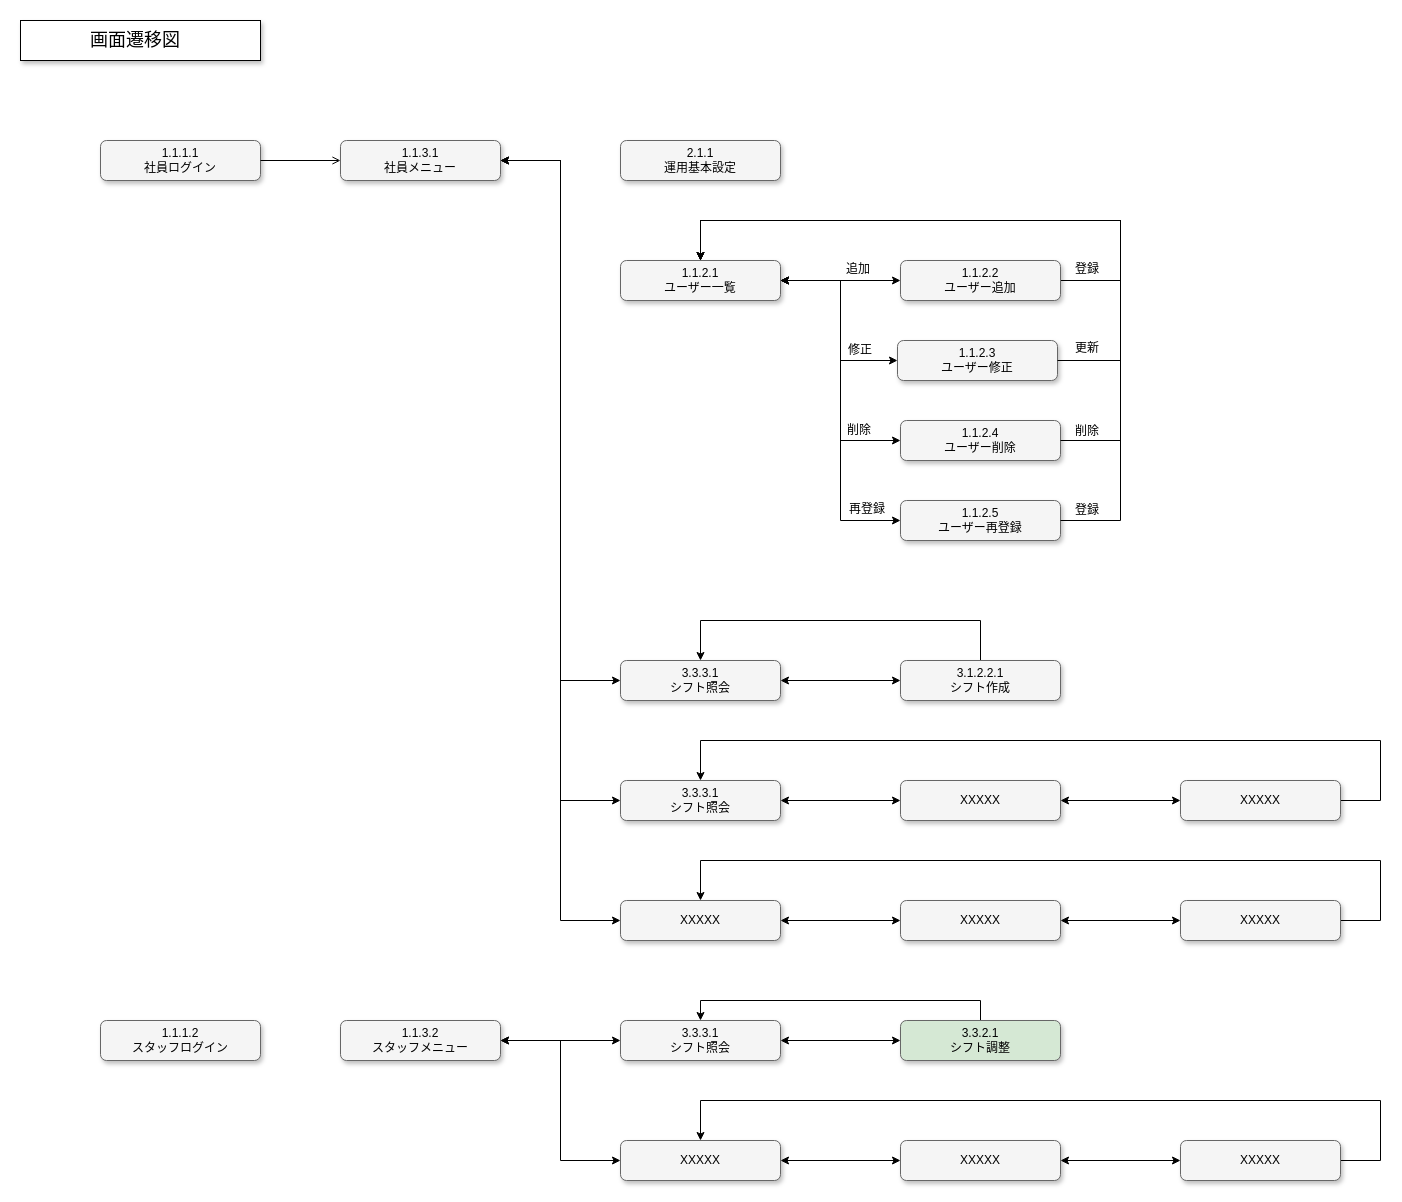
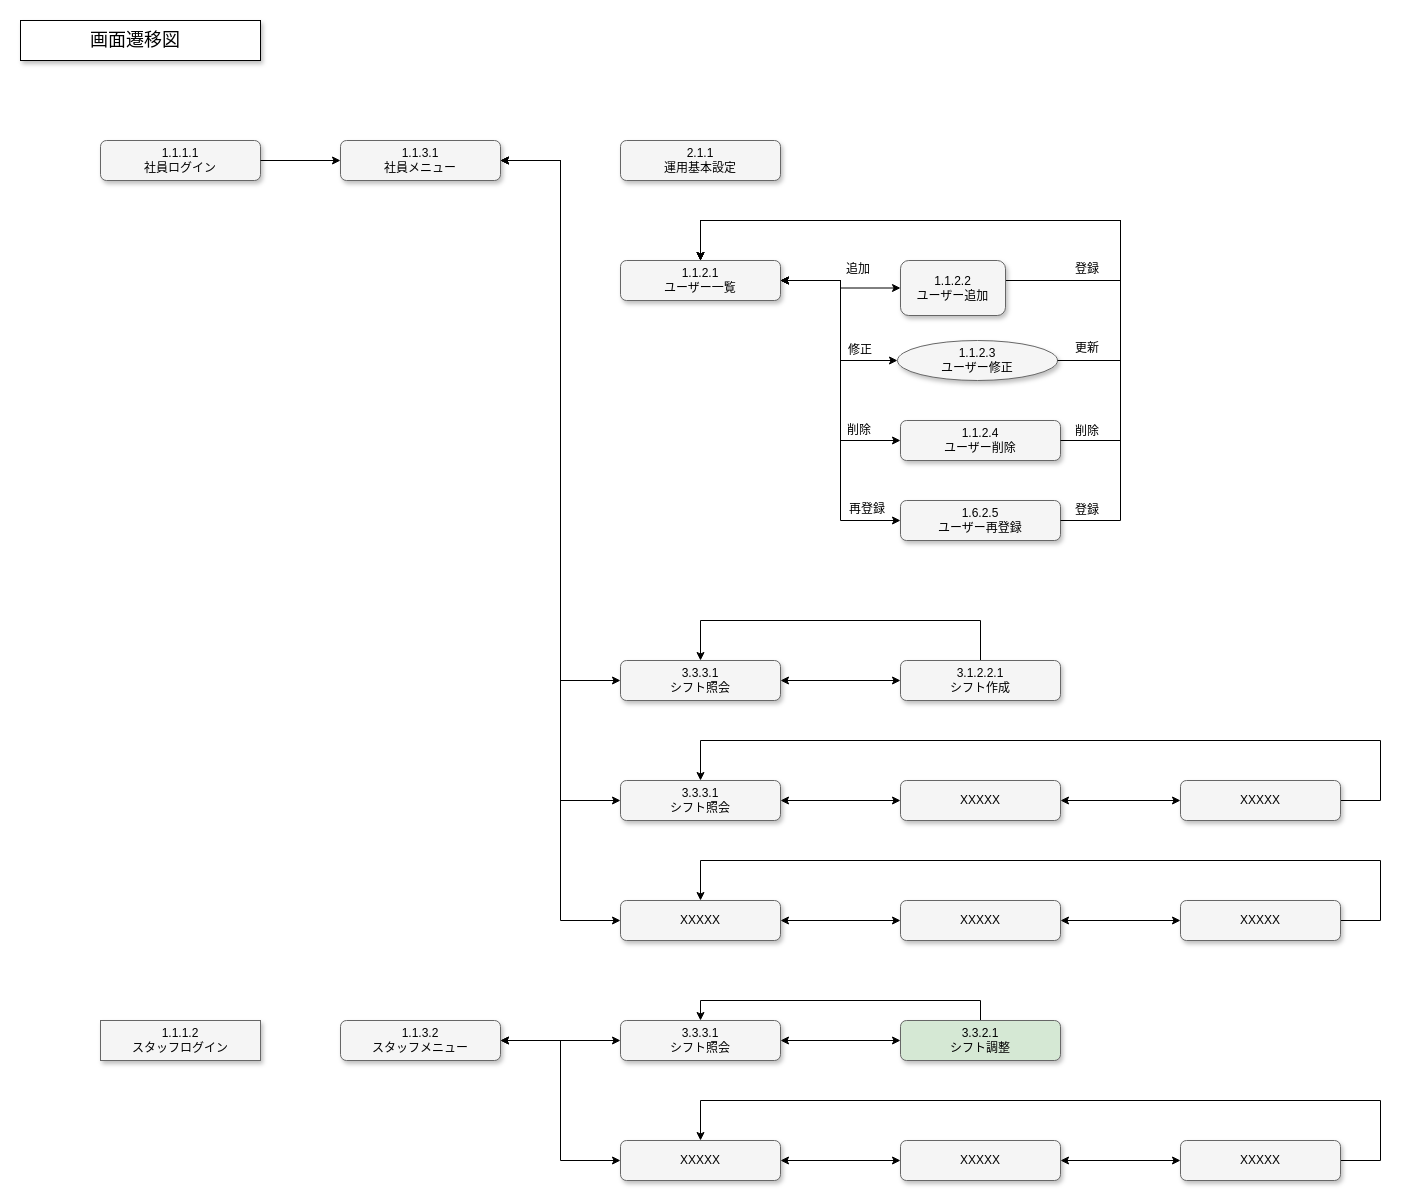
(334, 161) -> (332, 161)
(981, 281) -> (953, 288)
(978, 361) -> (978, 361)
(981, 521) -> (981, 521)
(181, 1041) -> (181, 1041)
